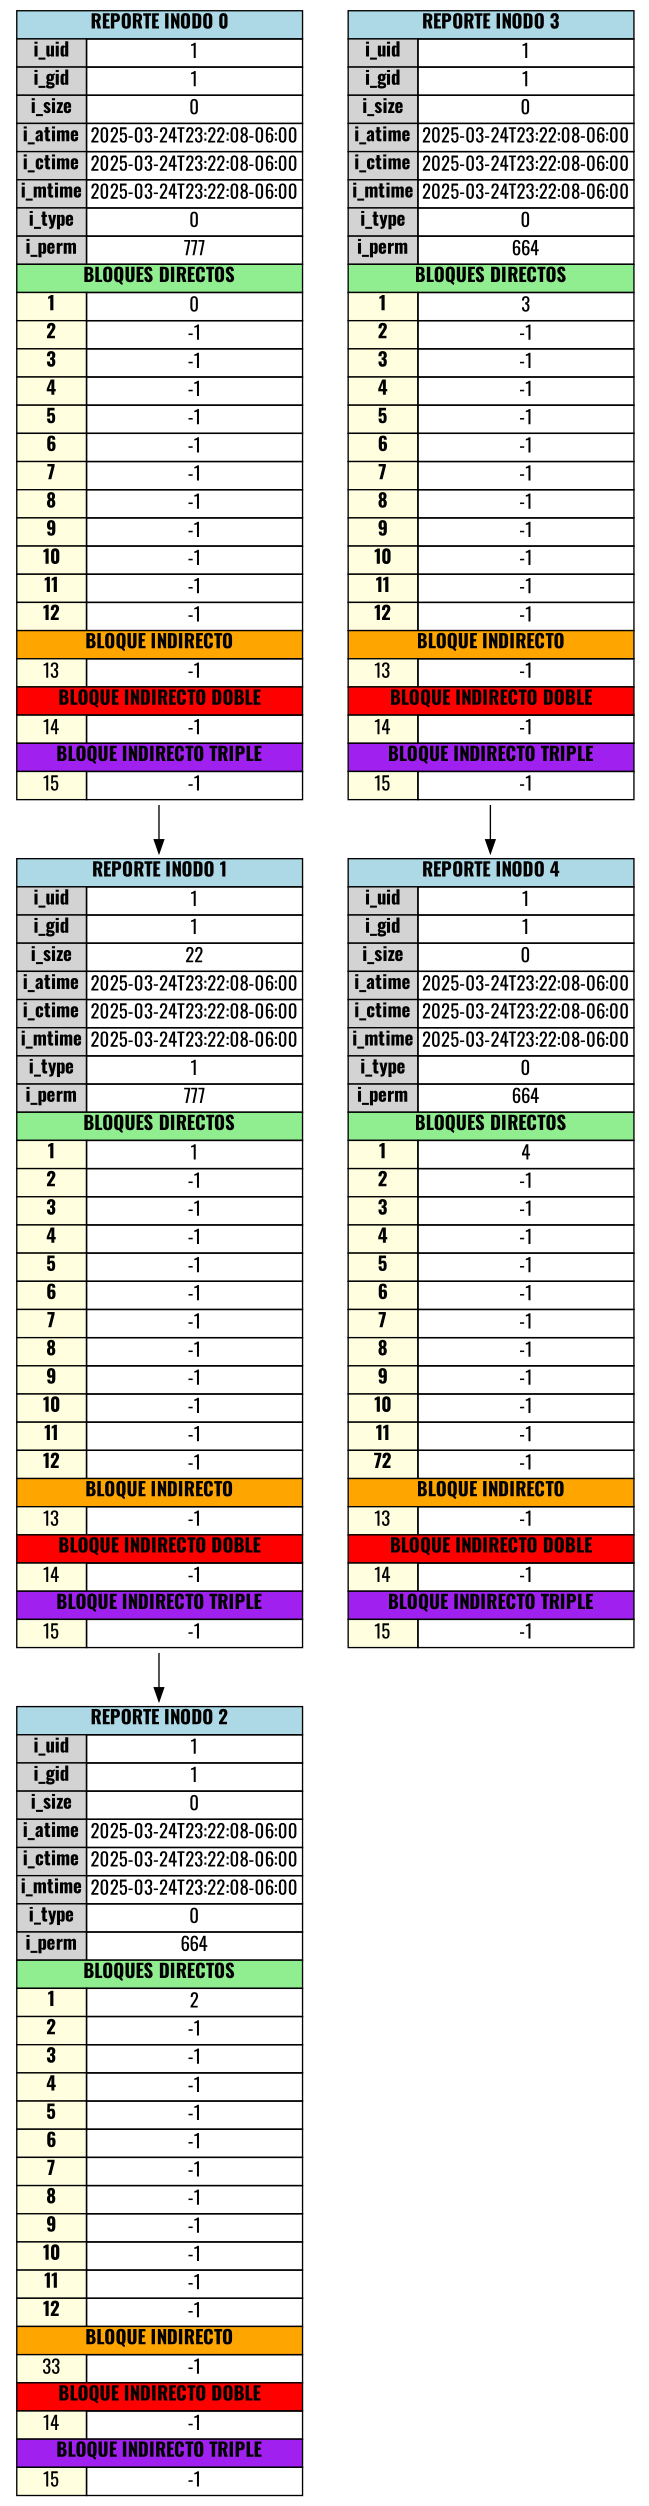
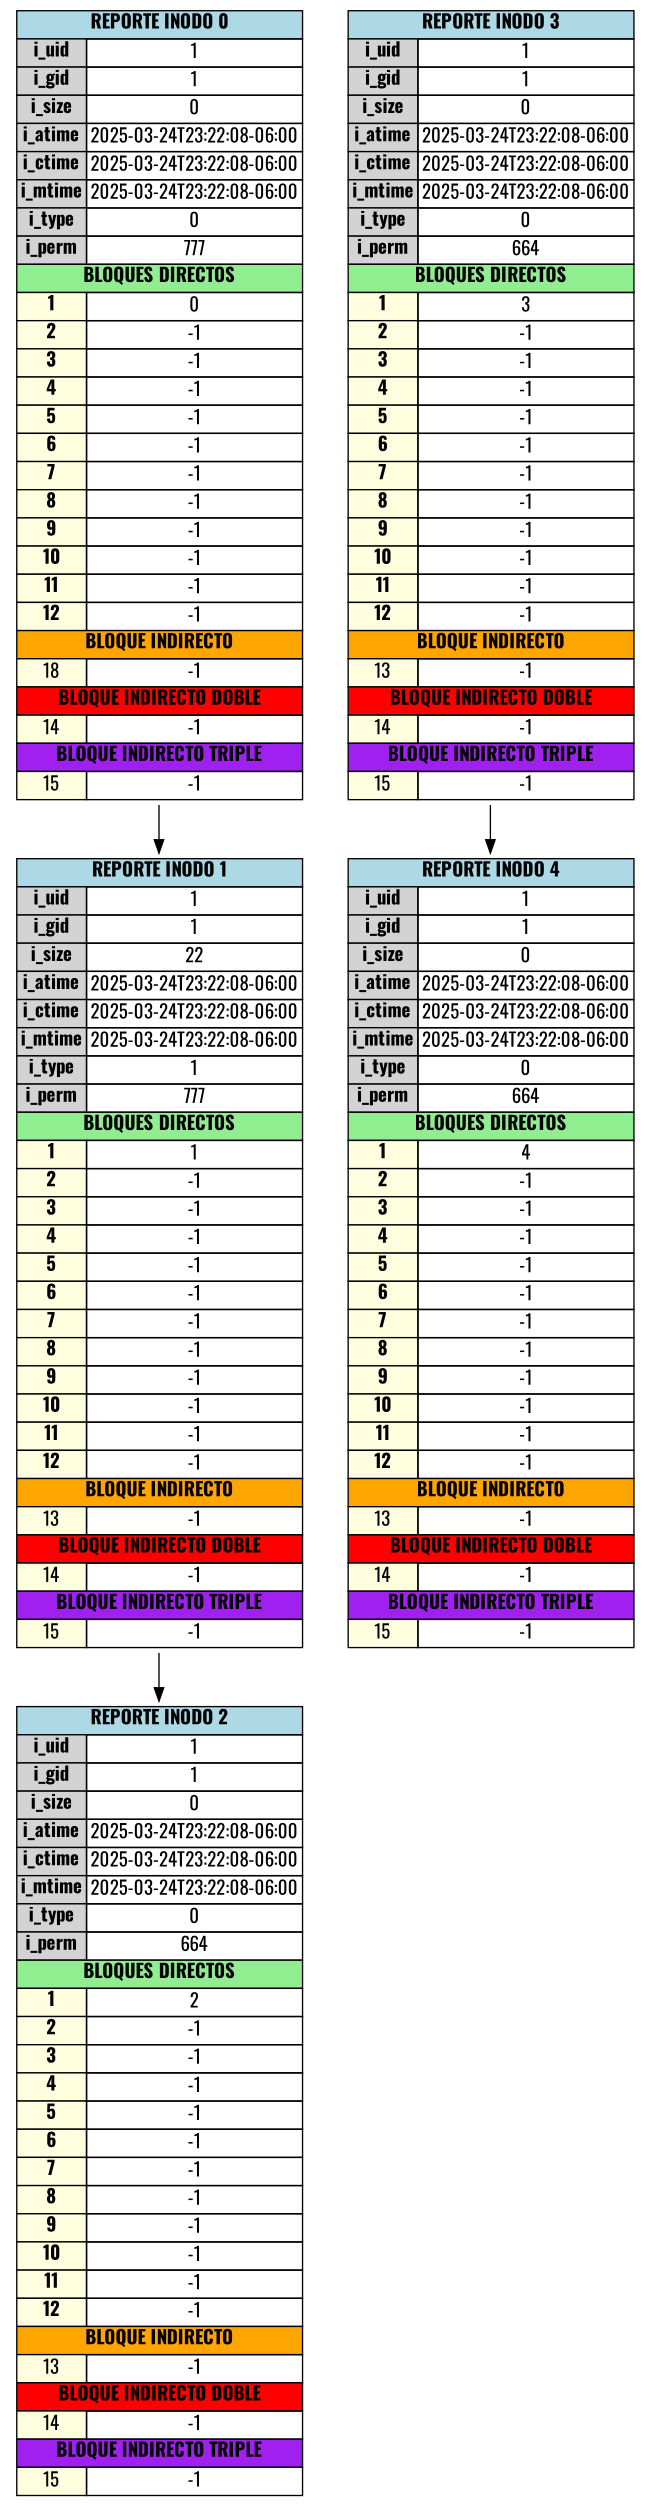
(52, 672) -> (52, 672)
(383, 1462) -> (383, 1462)
(52, 2368) -> (52, 2368)
